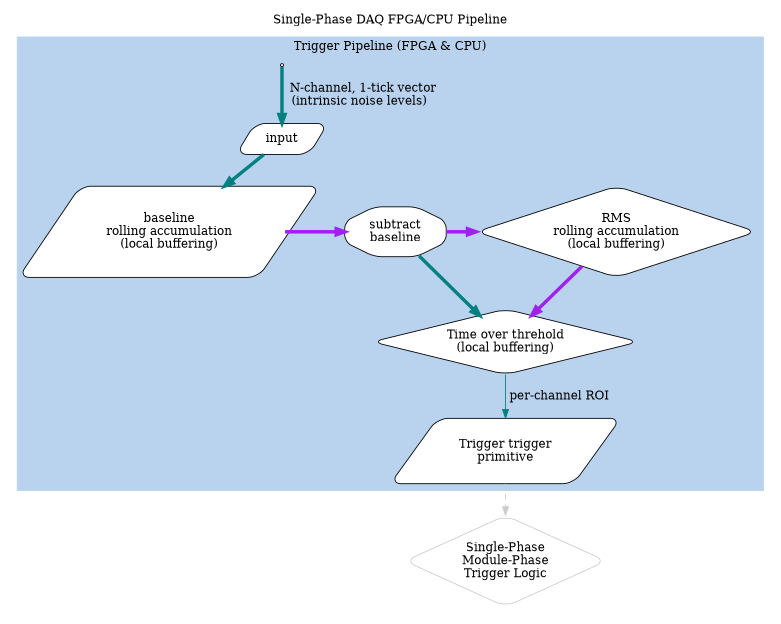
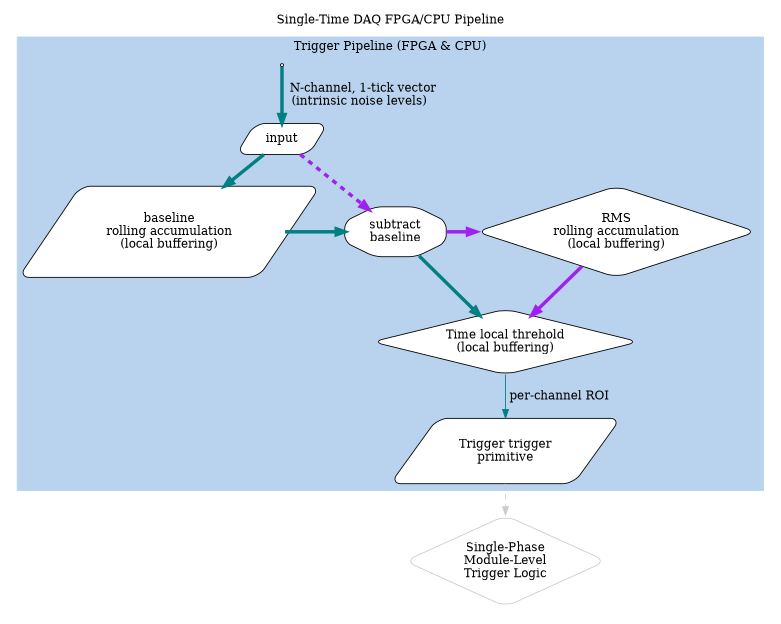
(390, 20) -> (390, 20)
none -> (331, 179)
(311, 232) -> (311, 232)
(506, 342) -> (506, 342)
(506, 561) -> (506, 561)
